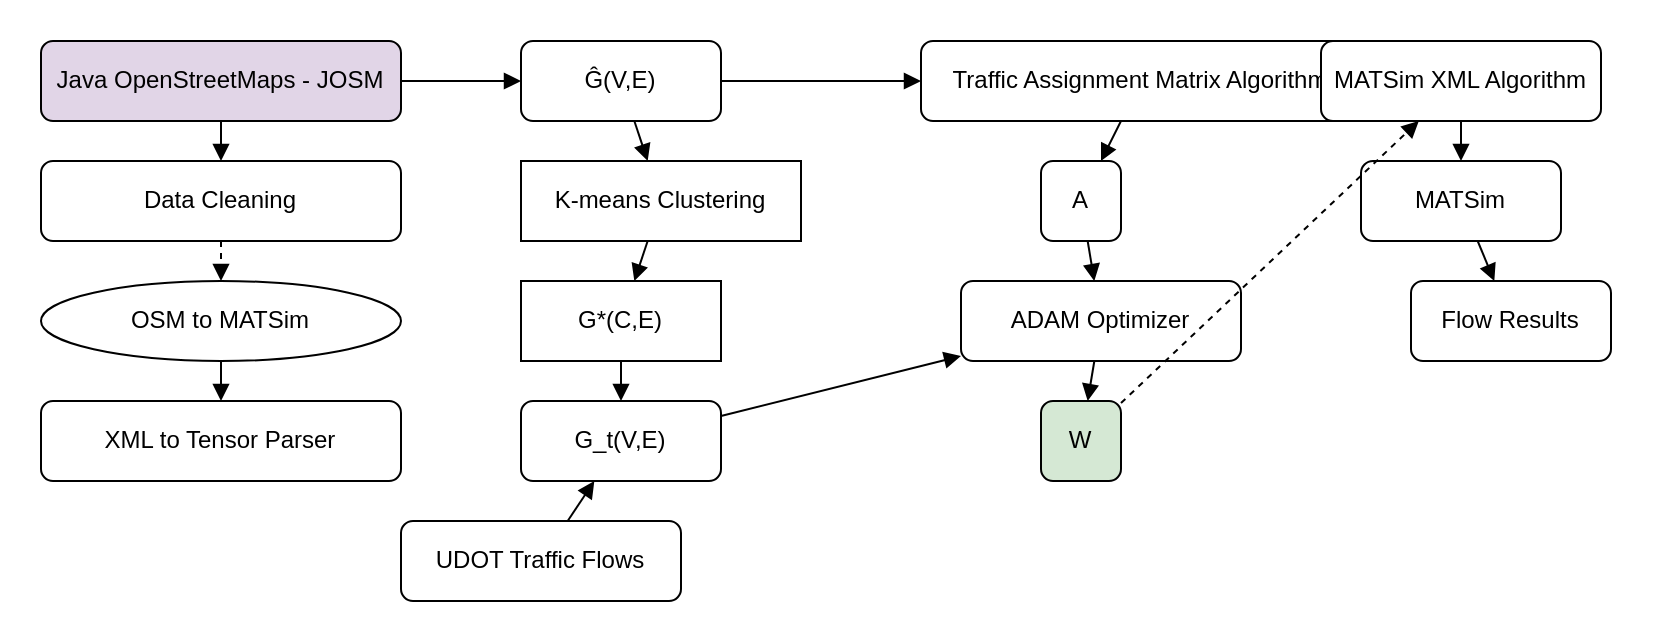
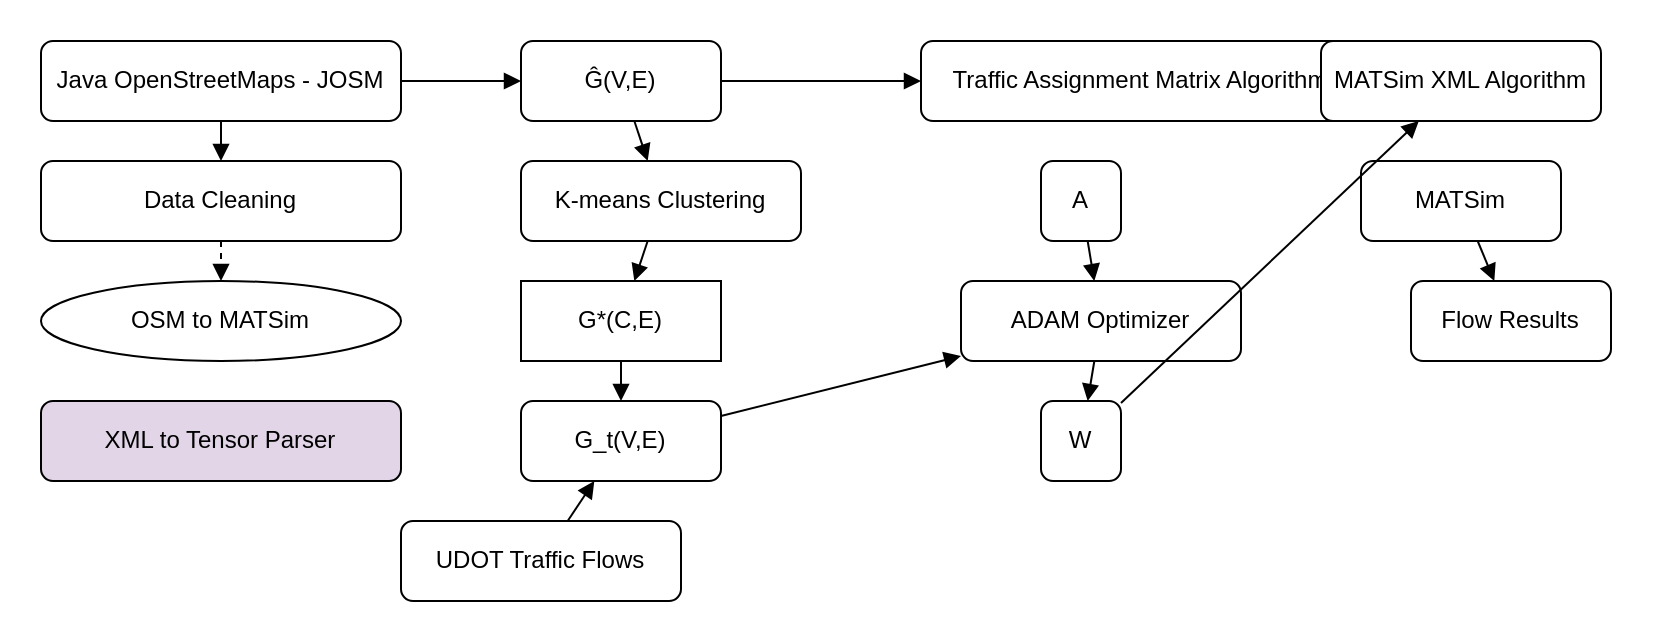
(221, 81) -> (221, 81)
(1461, 132) -> none
(1115, 134) -> none
(661, 201) -> (661, 201)
(1265, 267) -> (1265, 267)
(221, 372) -> none
(221, 441) -> (221, 441)
(1081, 441) -> (1081, 441)
